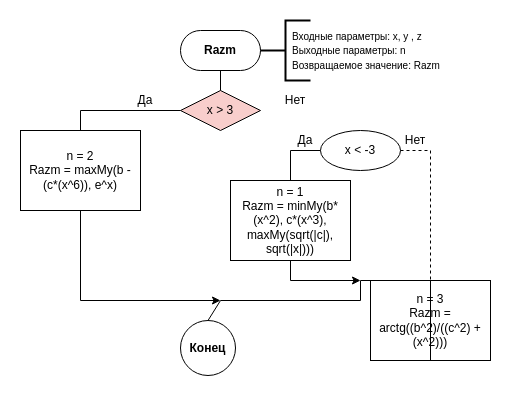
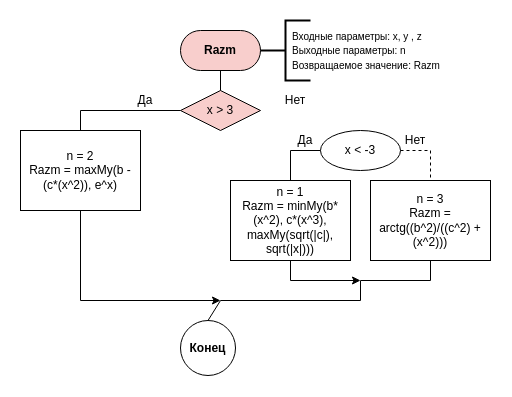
(221, 51) -> (221, 51)
(81, 171) -> (81, 171)
(431, 321) -> (431, 221)
